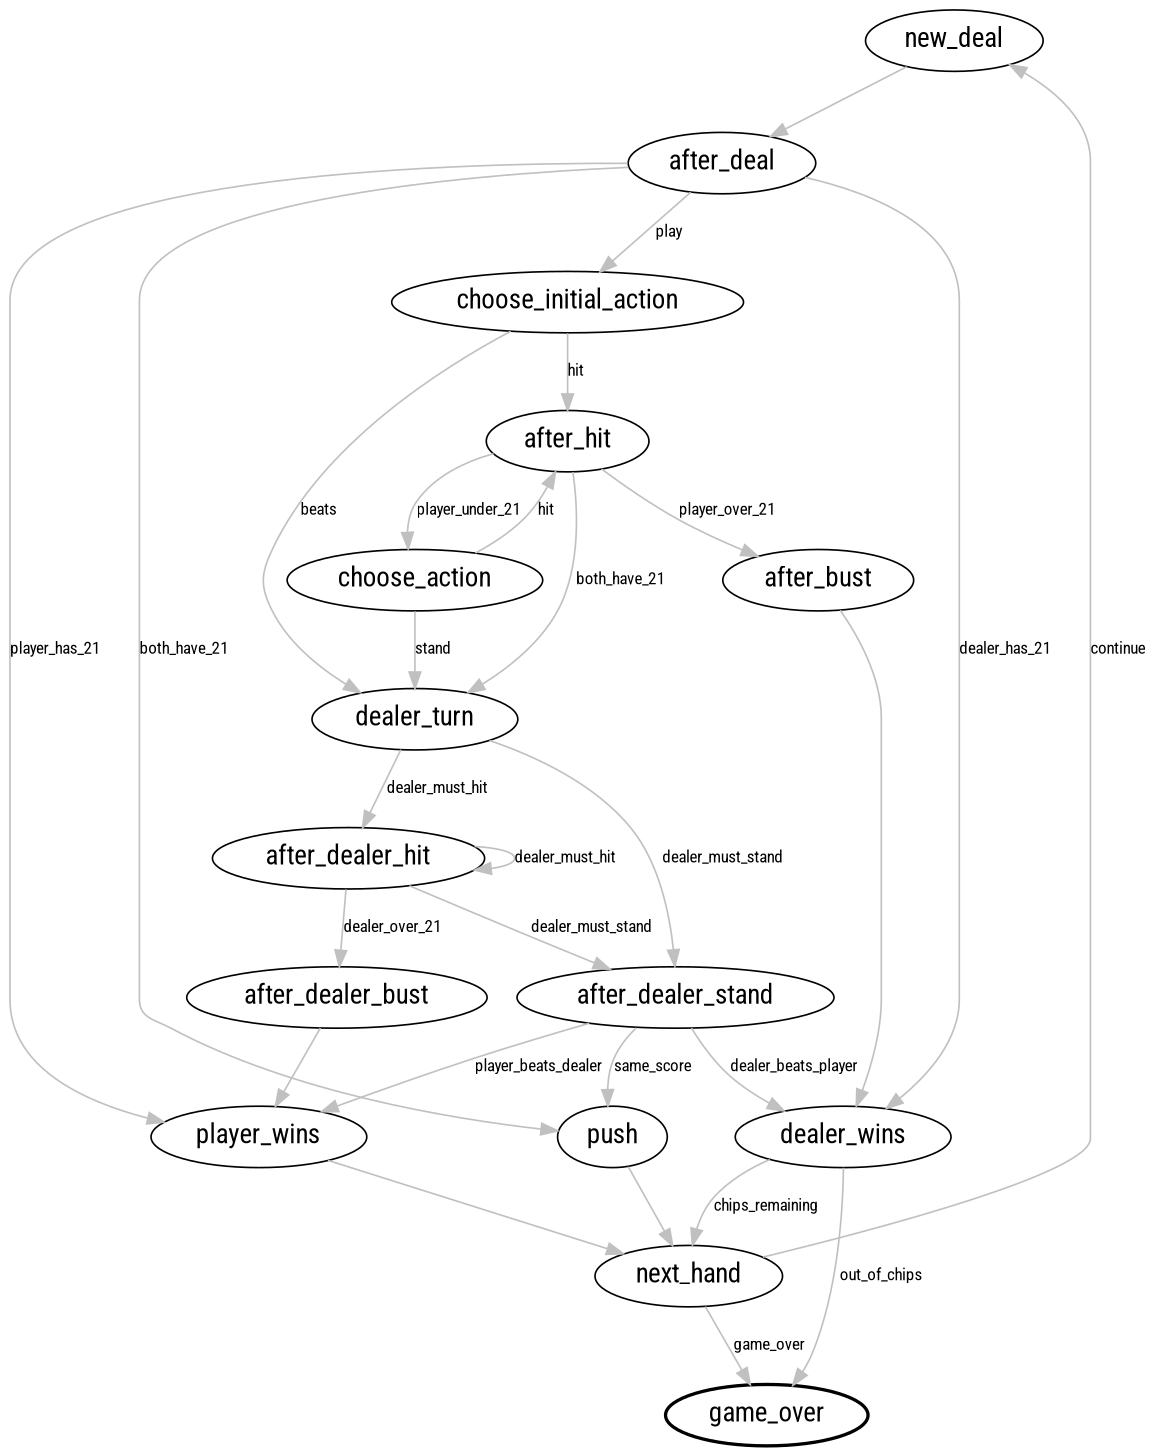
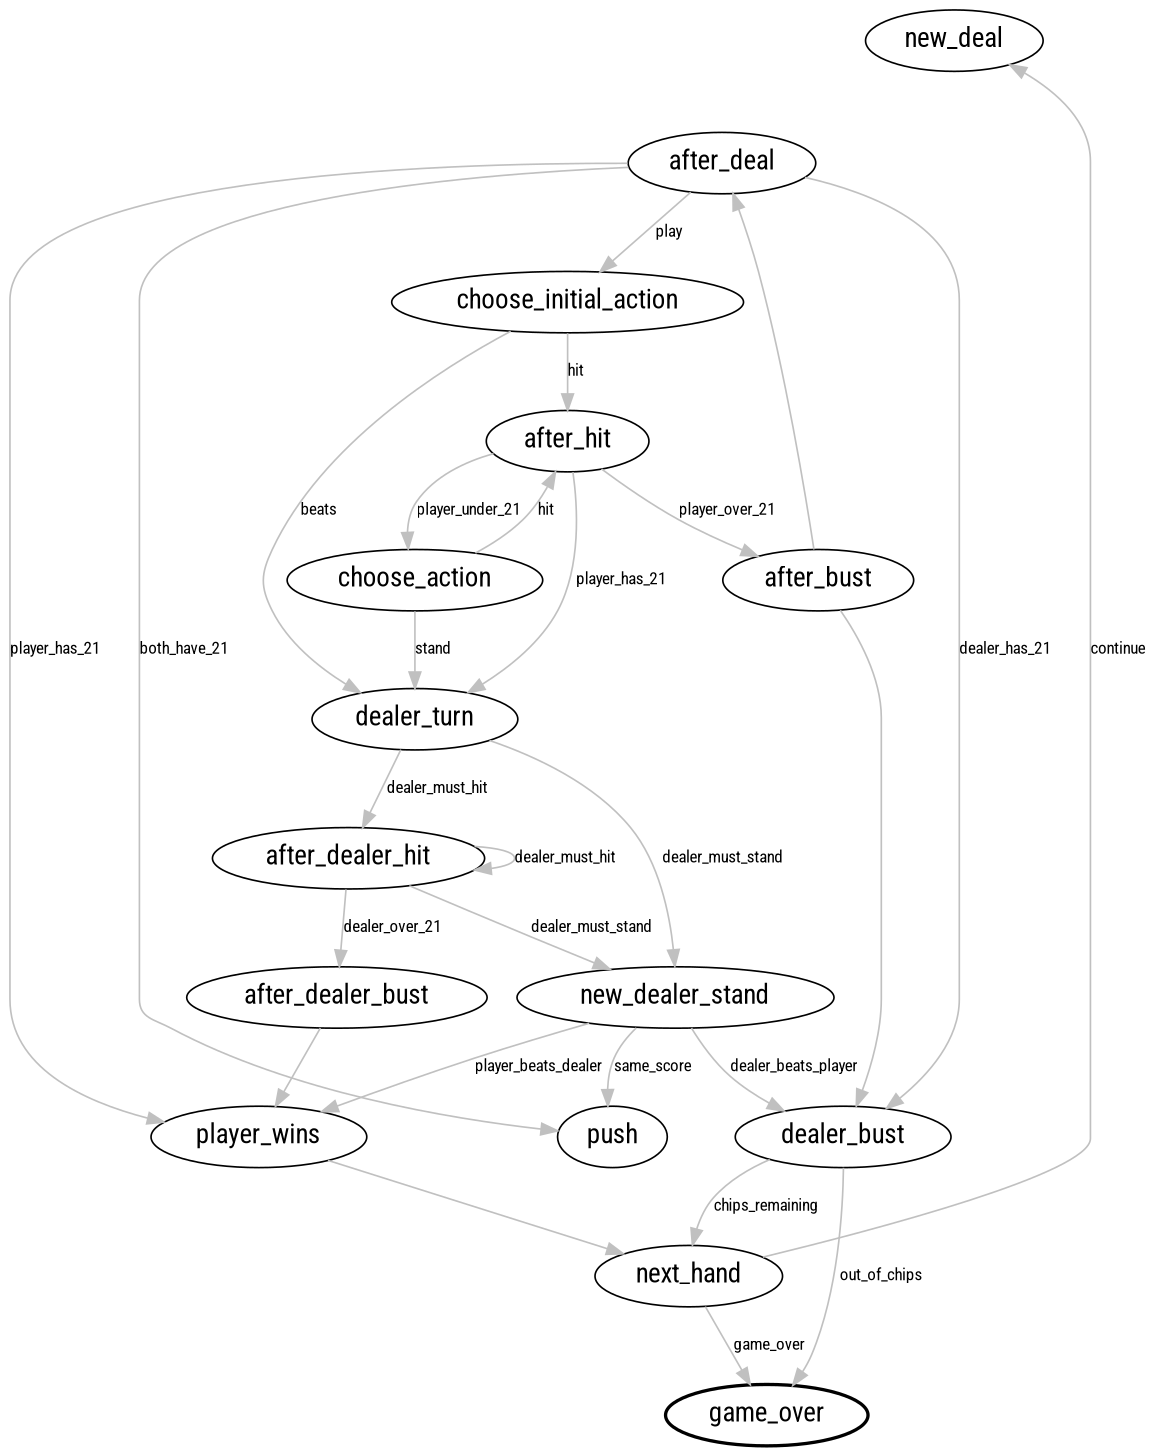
(846, 98) -> (783, 378)
(622, 580) -> (622, 580)
(676, 997) -> (676, 997)
(843, 1137) -> (843, 1137)
(646, 1199) -> none
